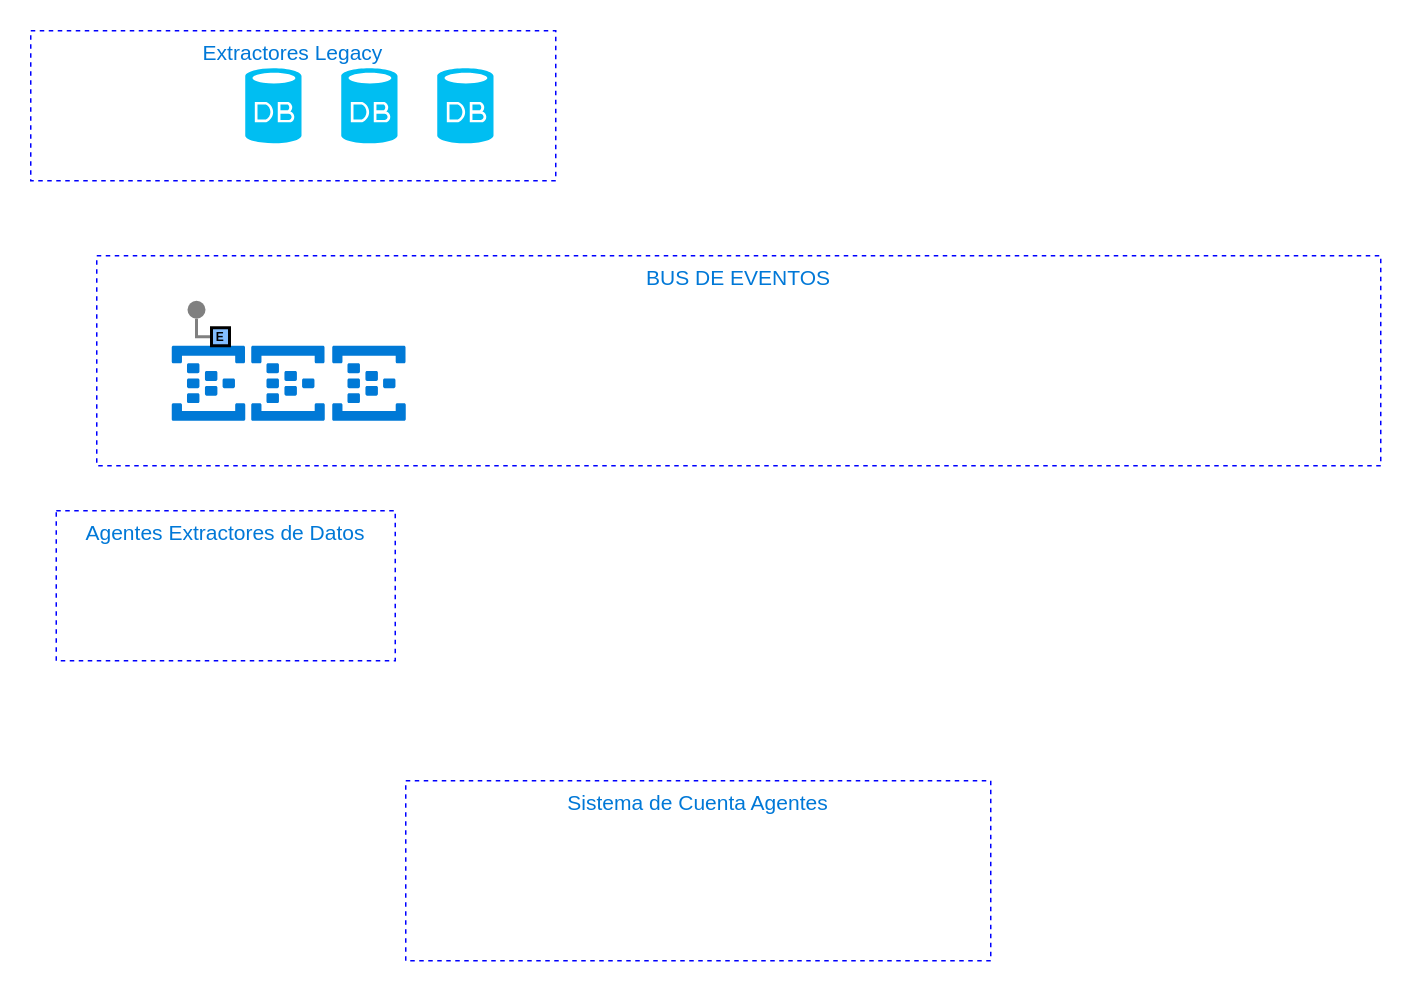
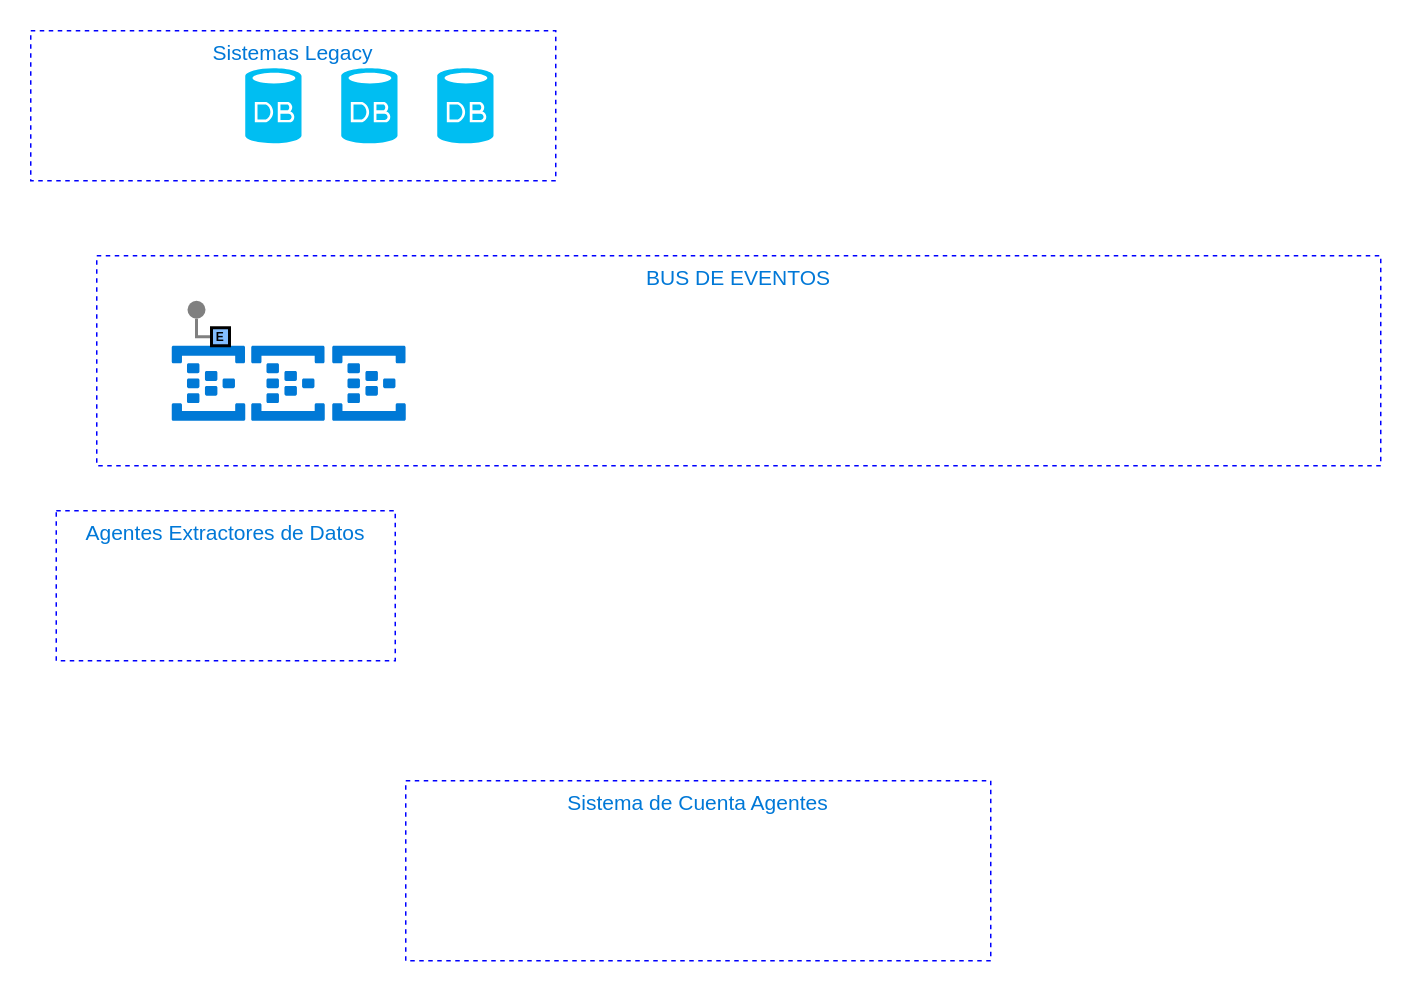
(293, 54) -> (293, 54)
